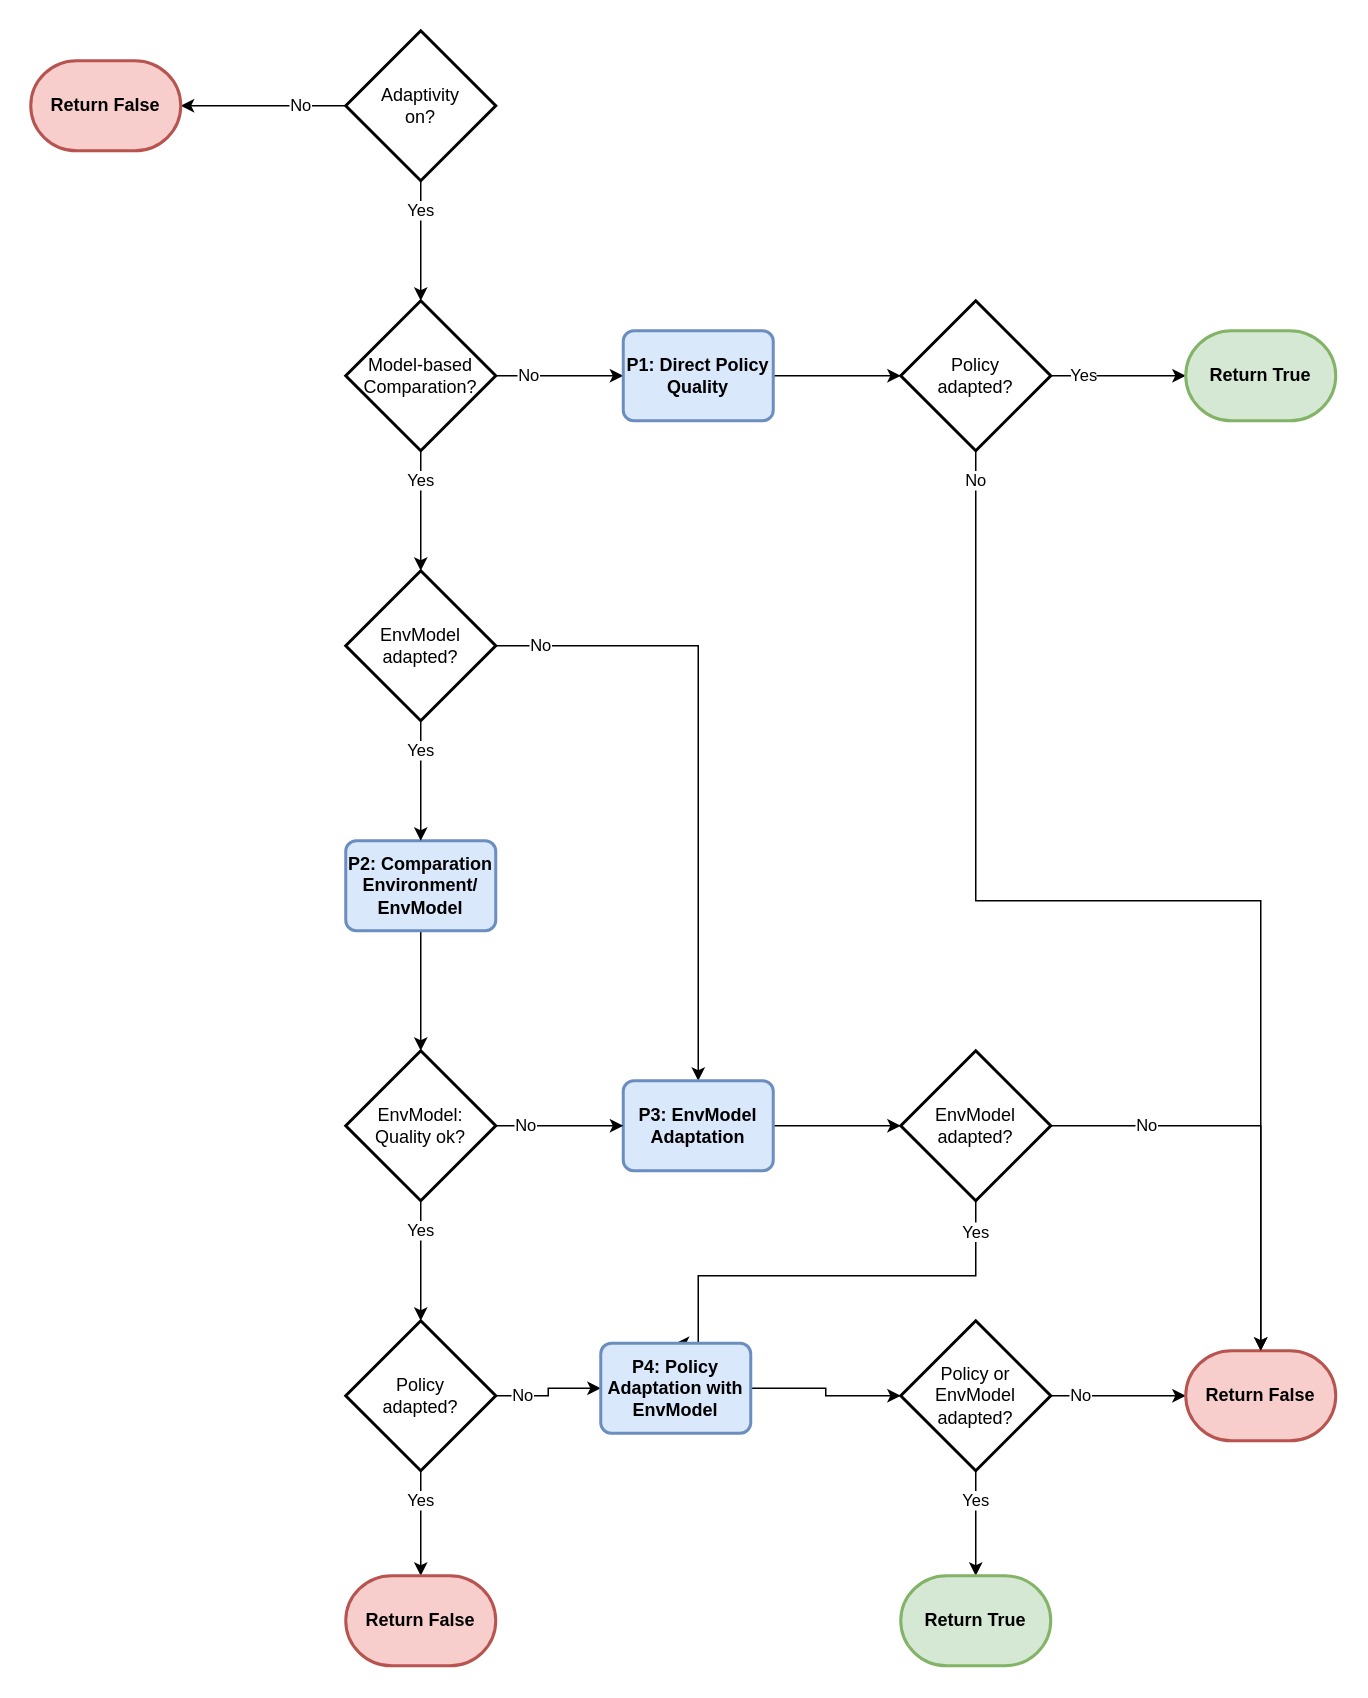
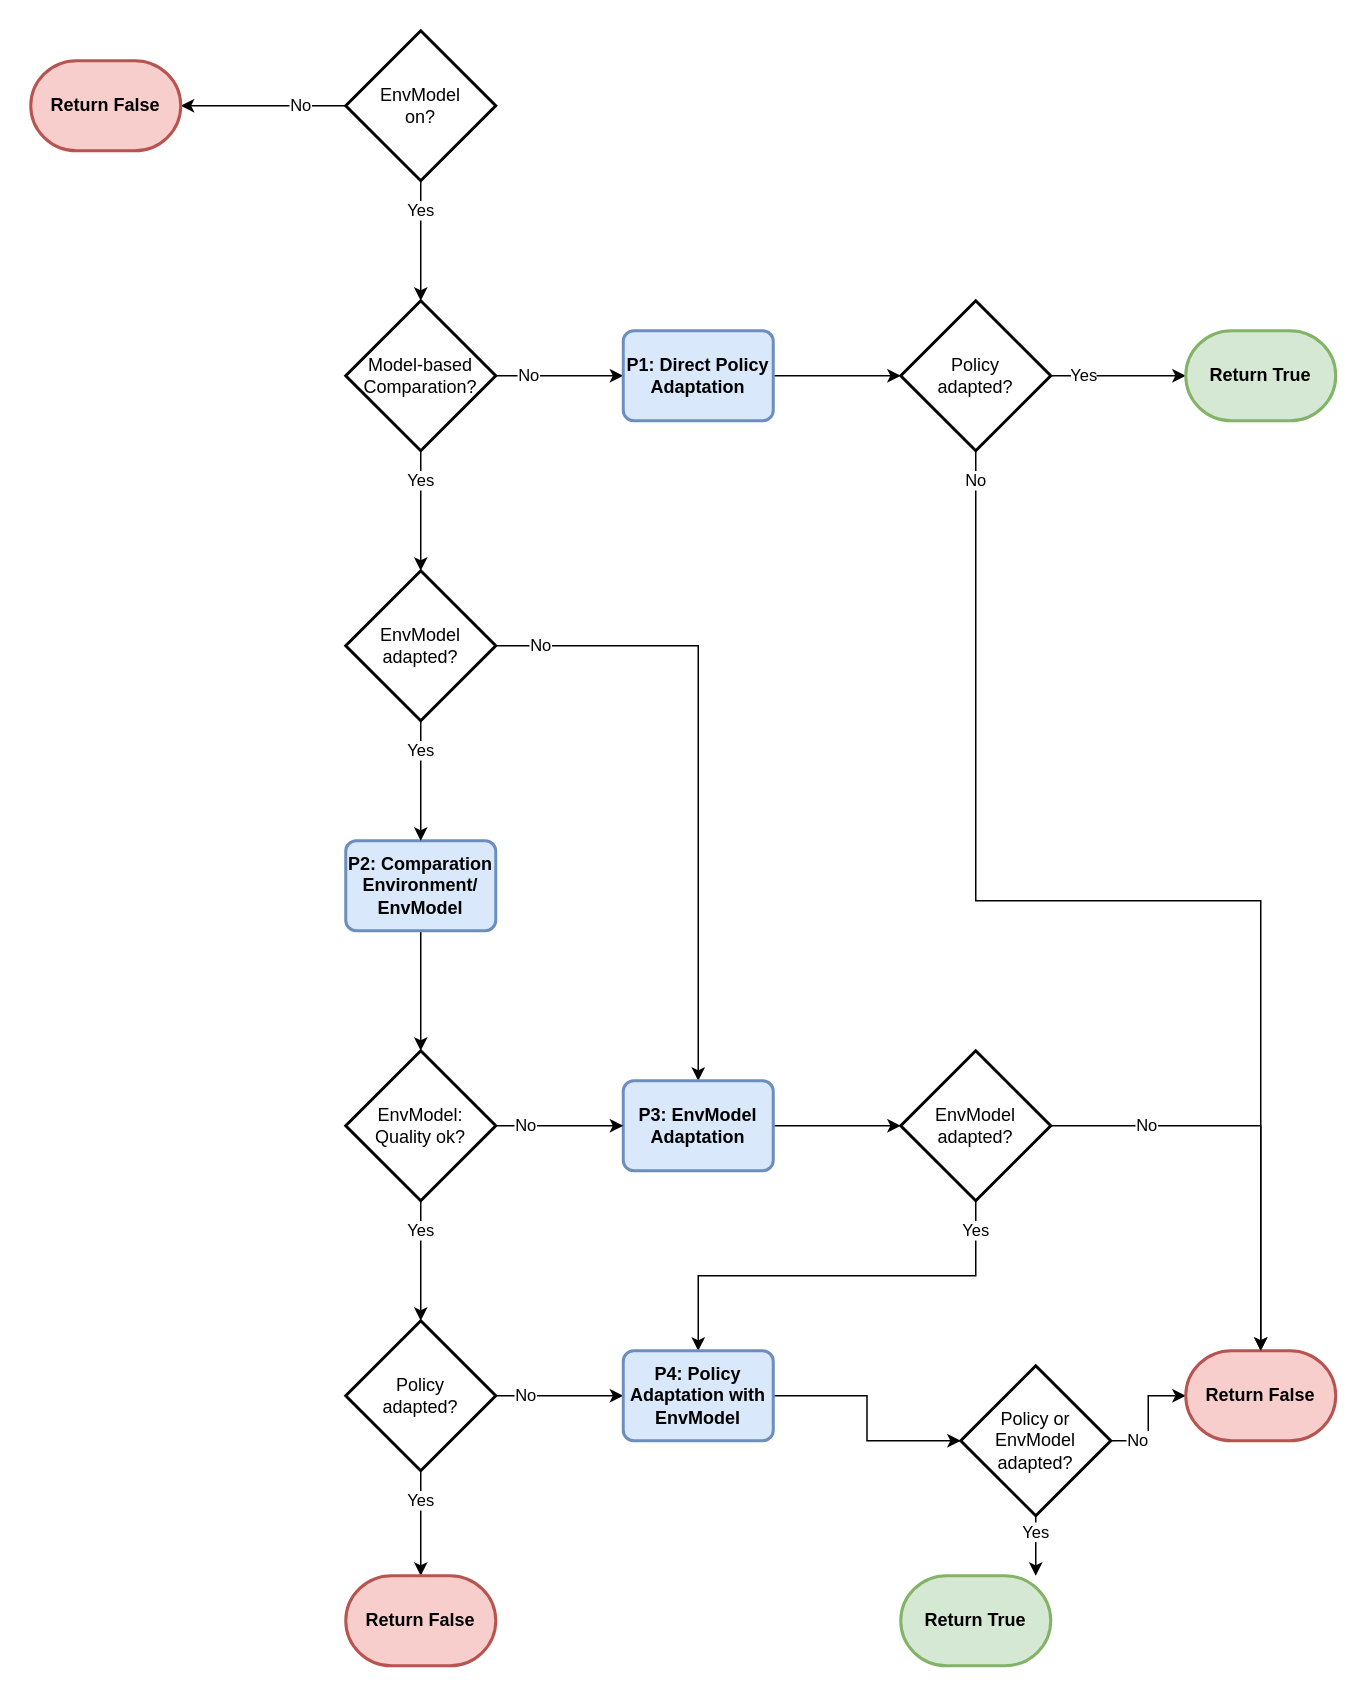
(421, 106) -> (421, 106)
(698, 376) -> (698, 376)
(676, 1388) -> (698, 1396)
(976, 1396) -> (1036, 1441)
